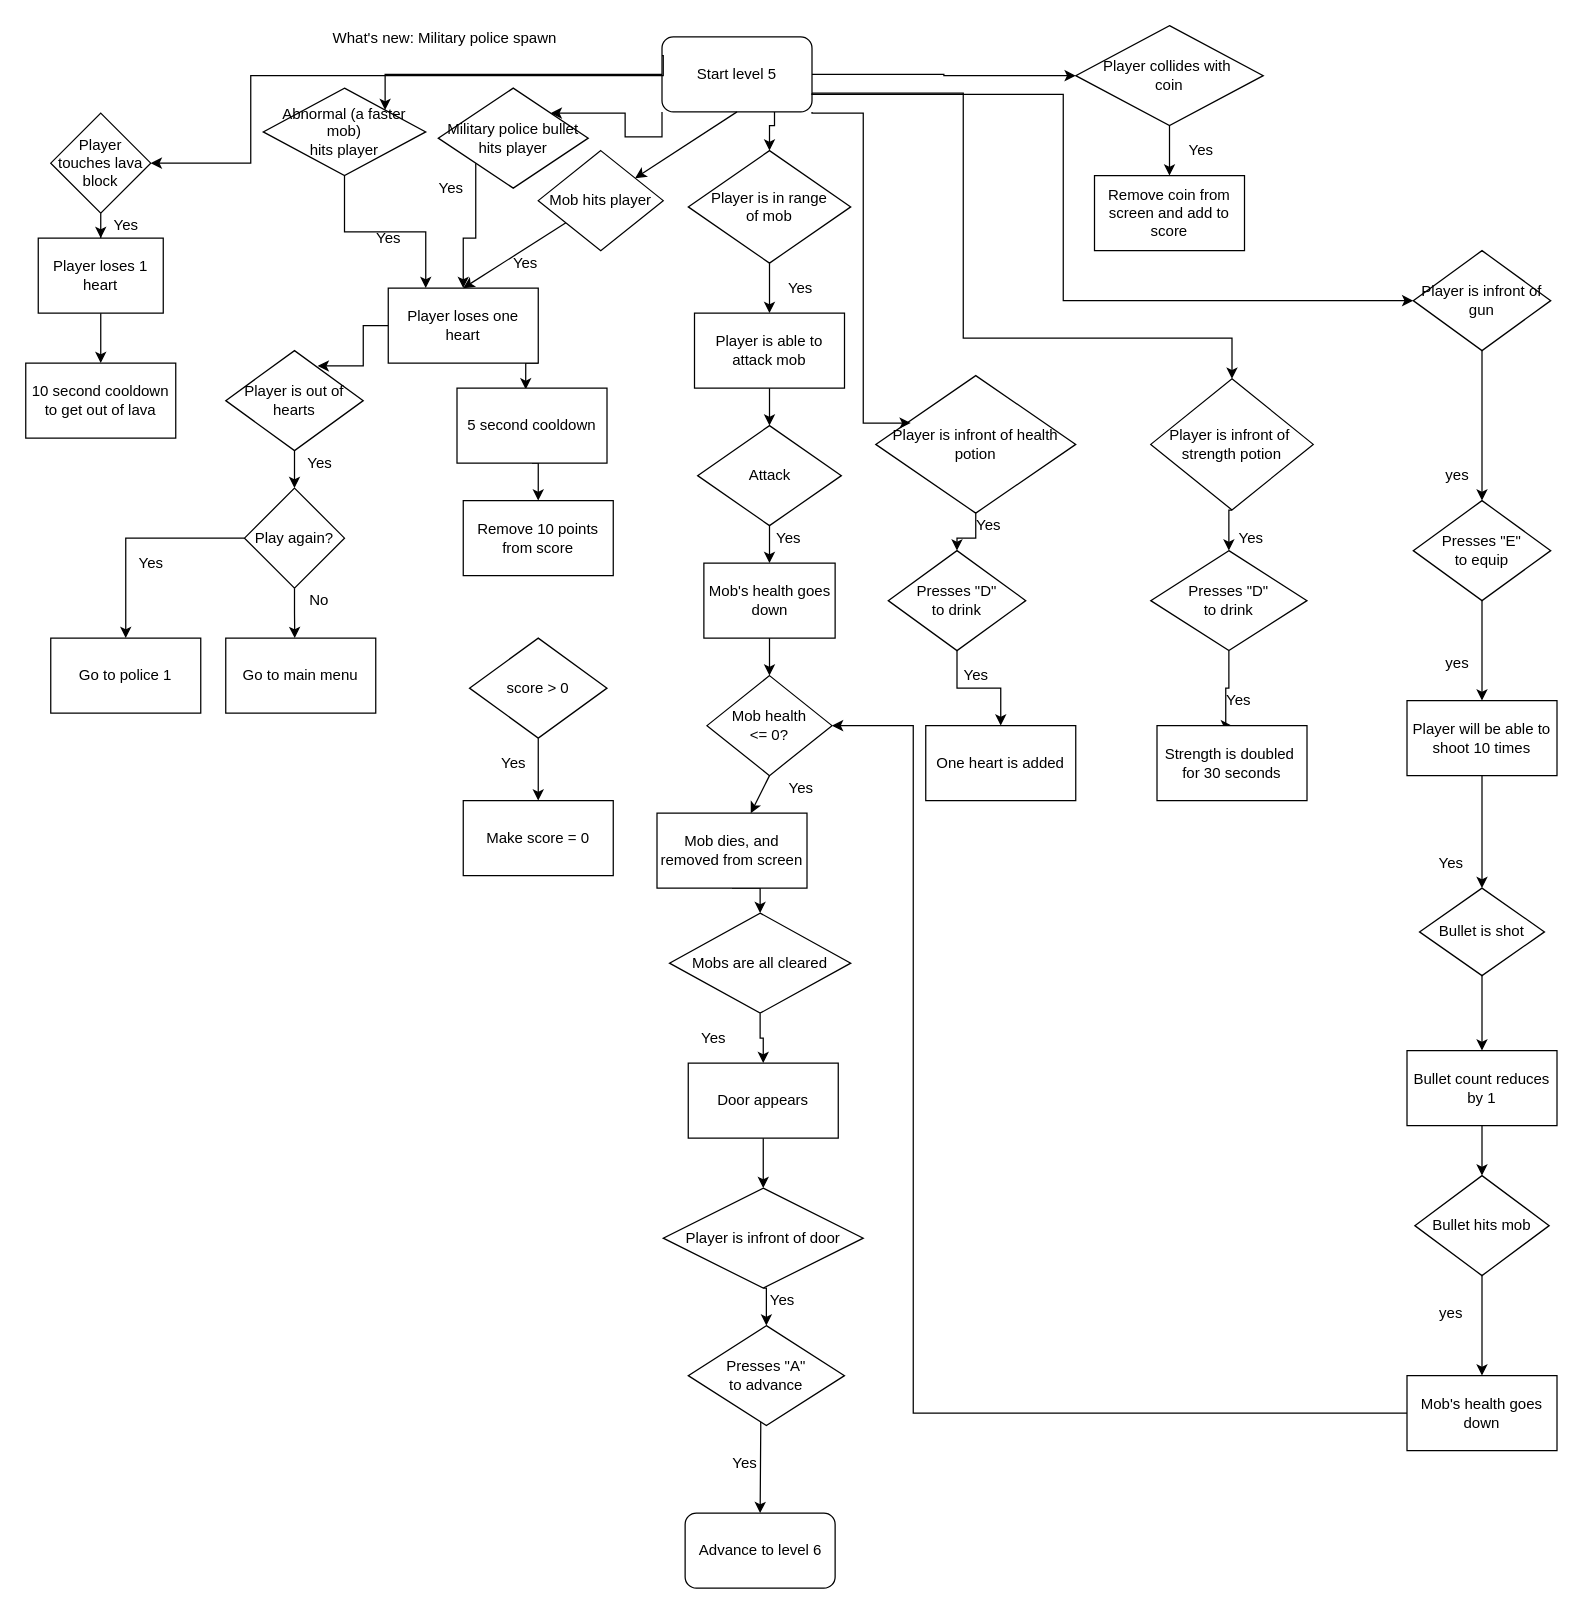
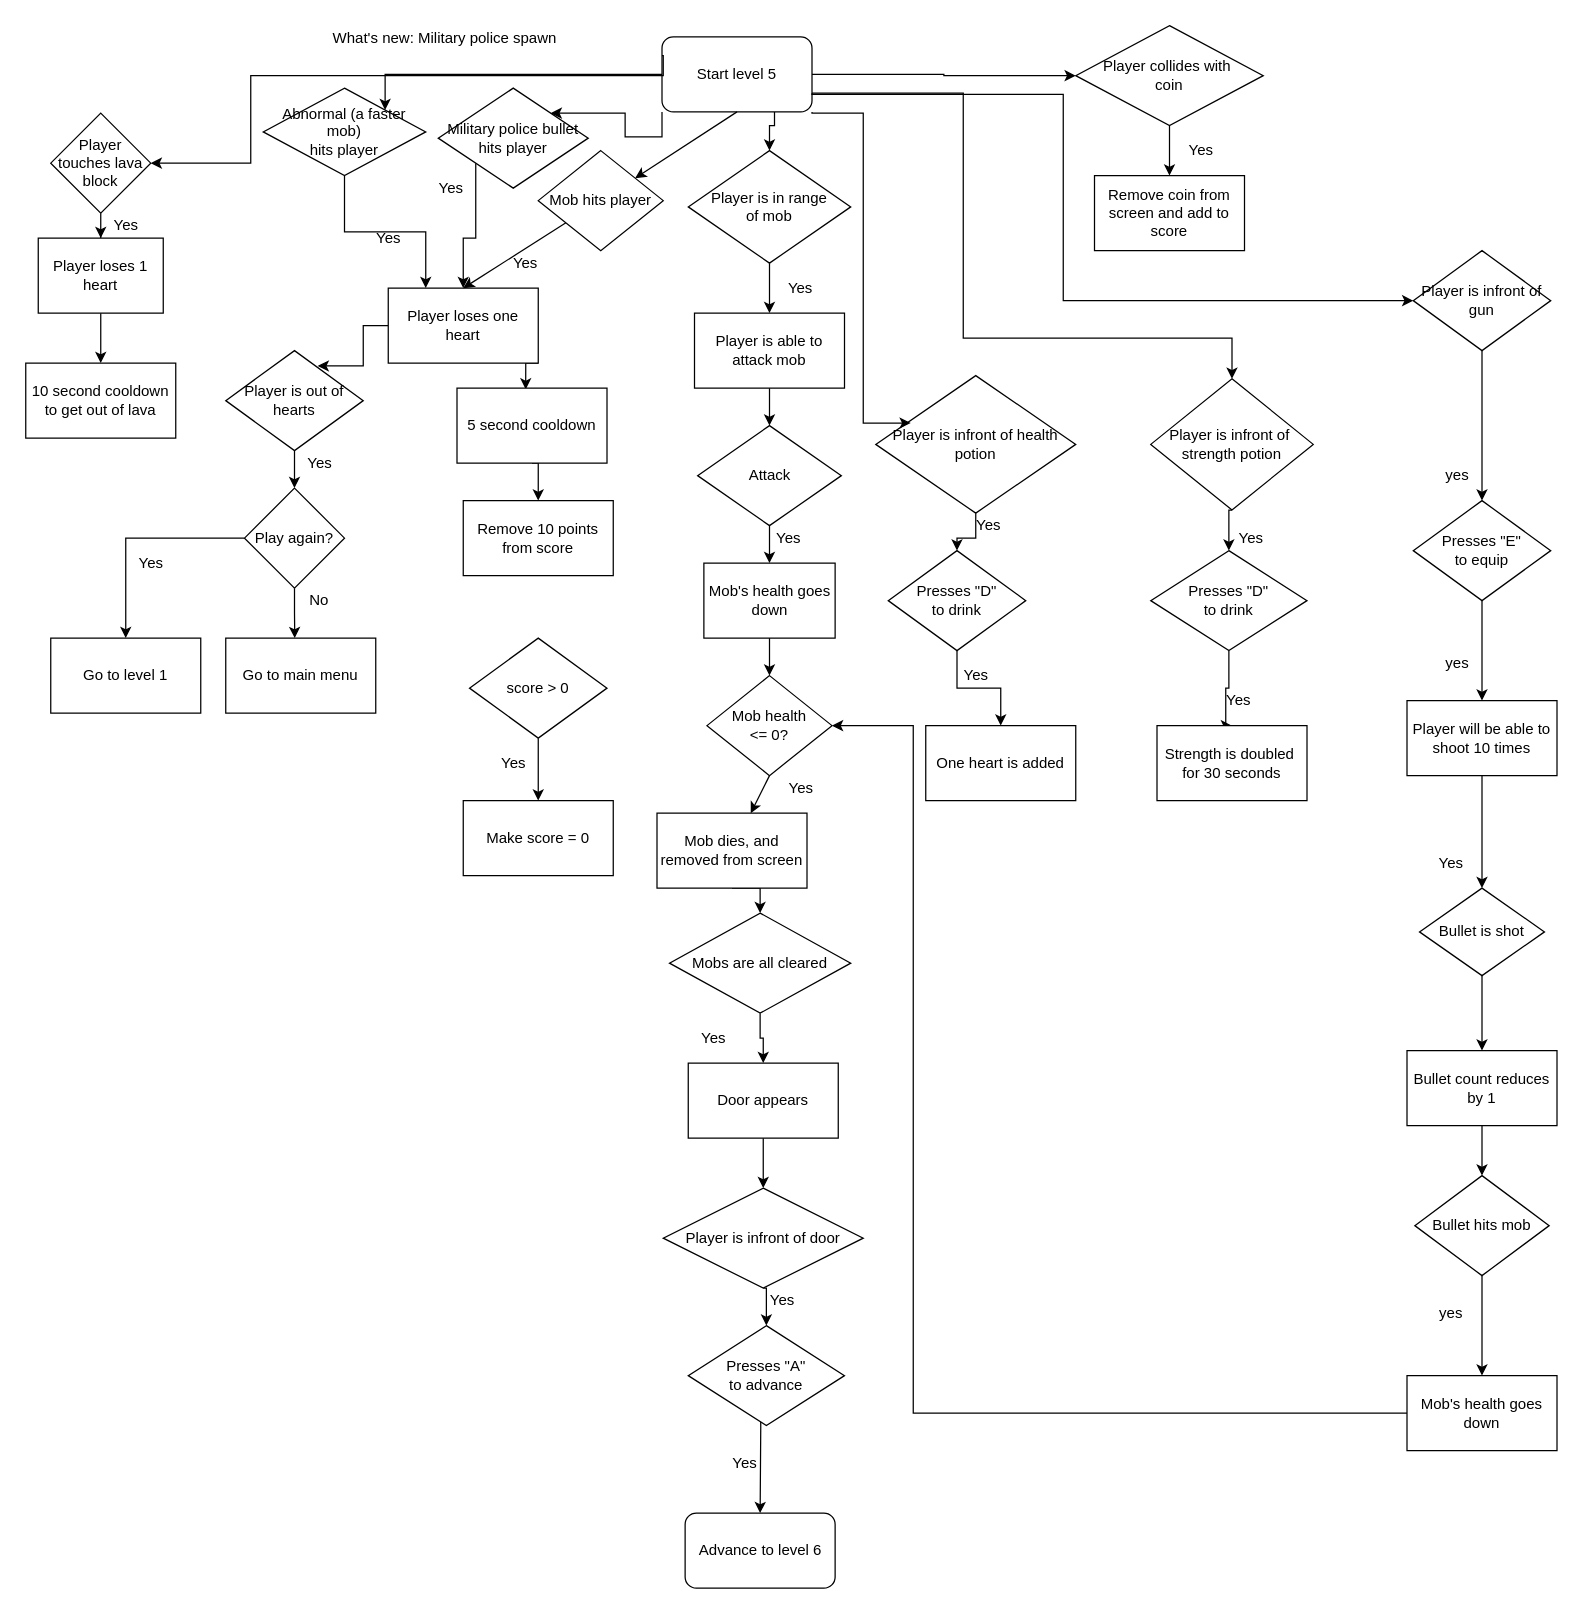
(126, 676) -> (126, 676)
